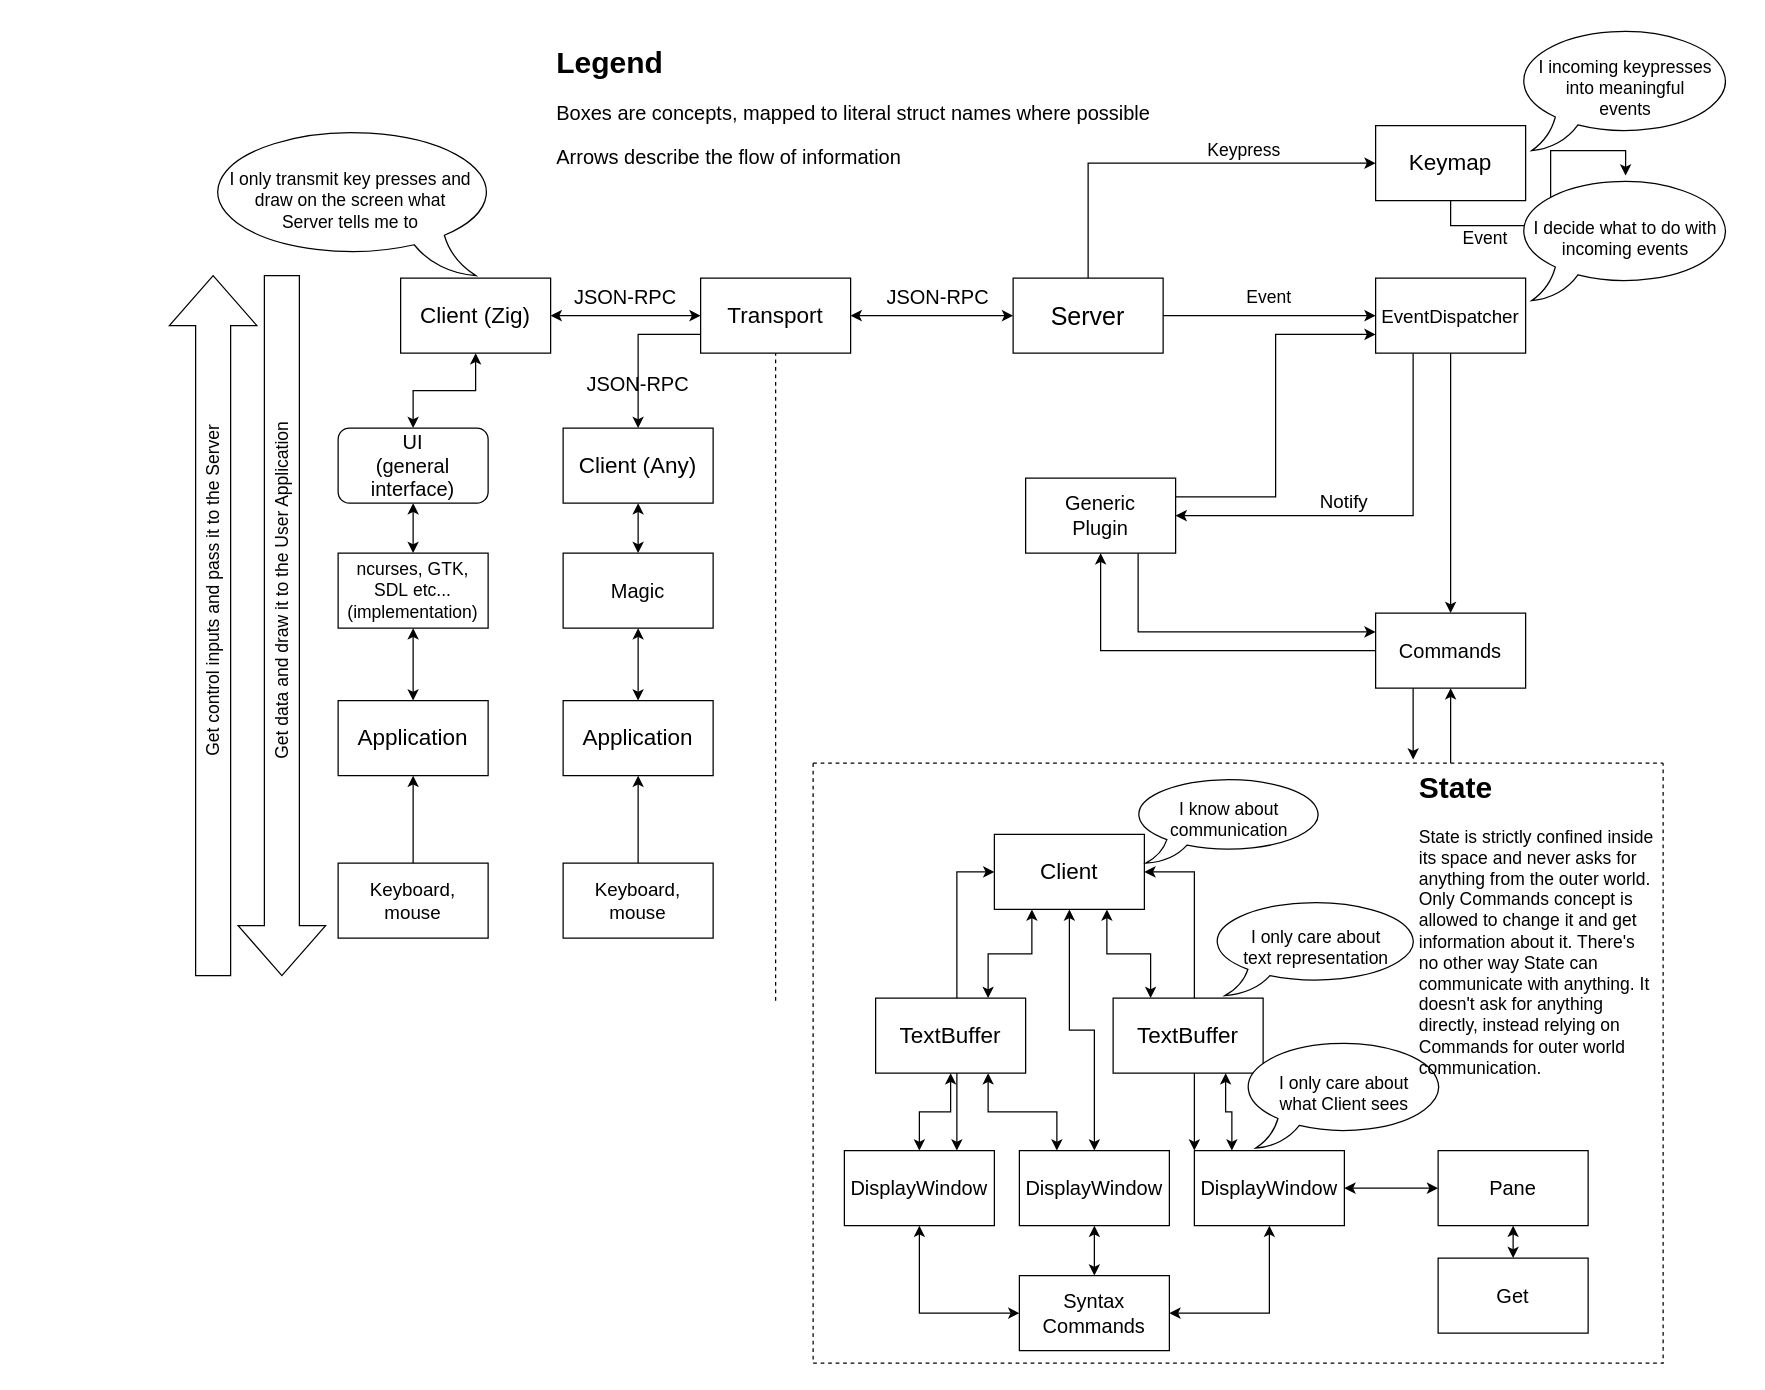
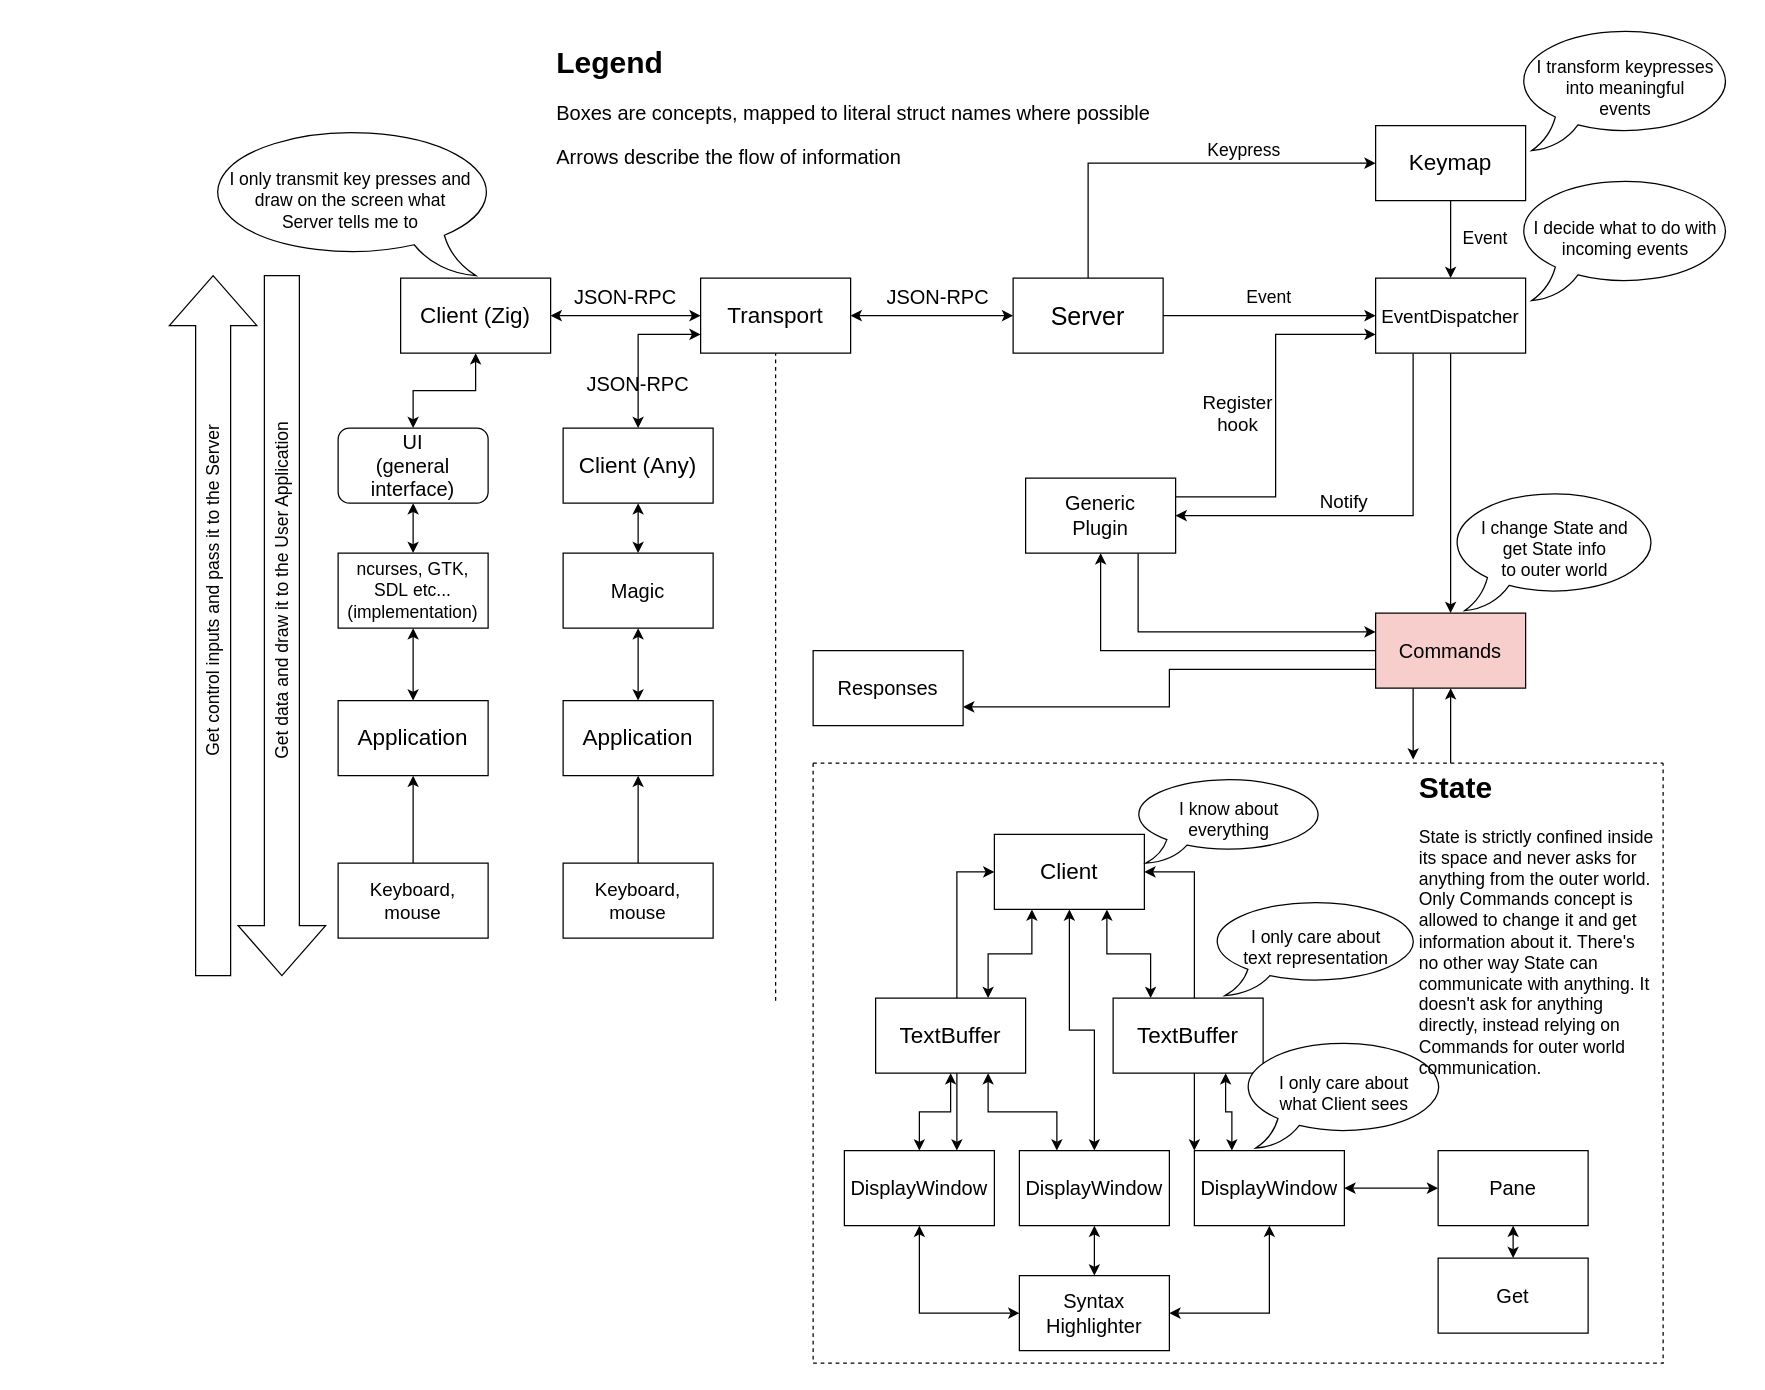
(1626, 88) -> (1626, 88)
(1573, 151) -> (1451, 246)
(694, 334) -> (691, 334)
none -> (1238, 413)
none -> (1555, 549)
(1451, 651) -> (1451, 651)
none -> (1169, 684)
none -> (888, 688)
(1229, 819) -> (1229, 819)
(1094, 1313) -> (1094, 1313)
